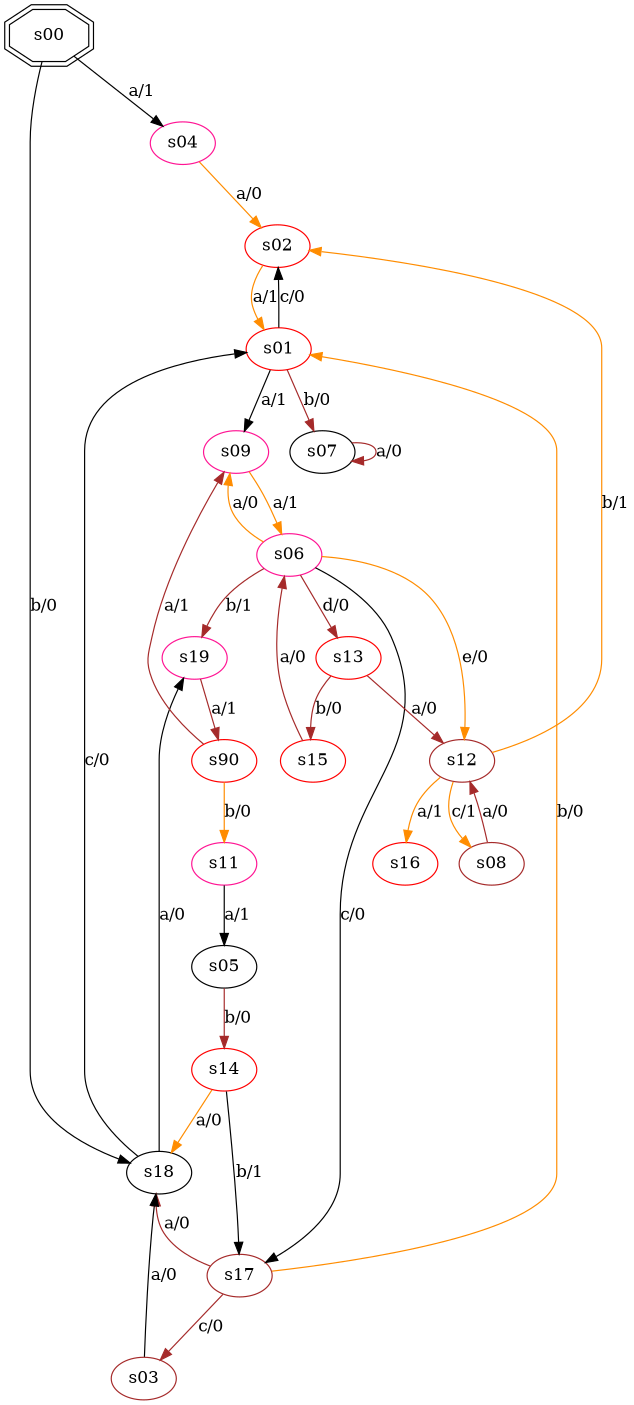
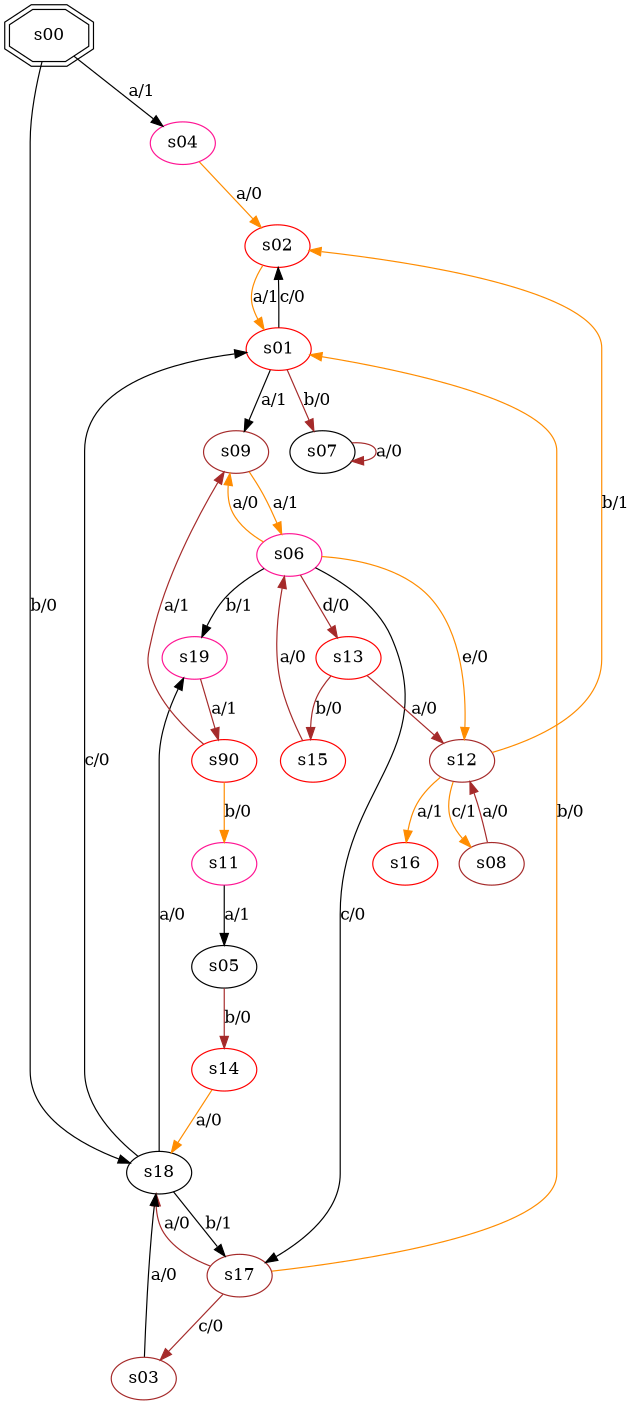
(236, 452) -> (236, 452)
(230, 592) -> (230, 592)
(234, 1167) -> (195, 1219)
